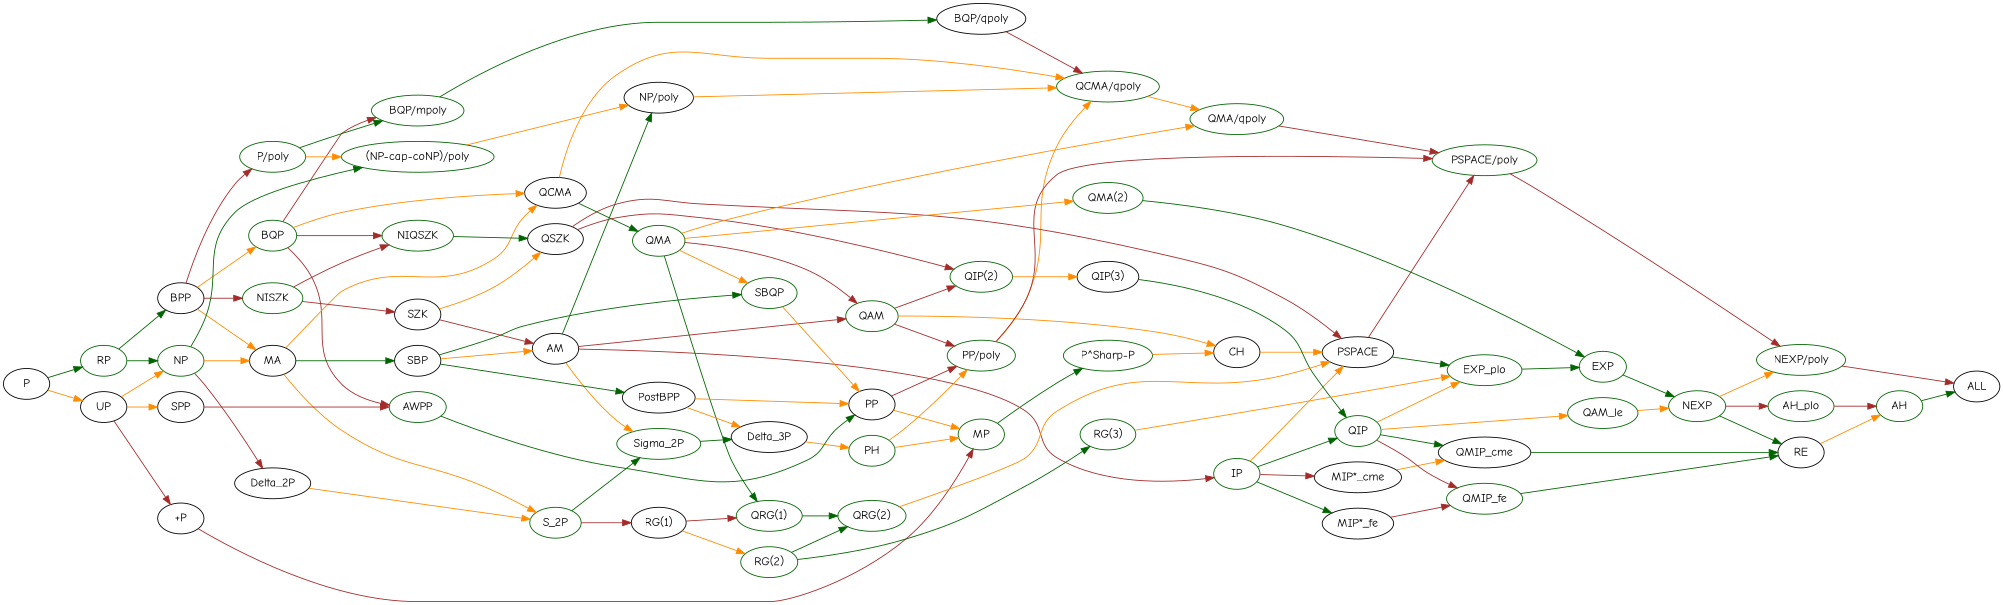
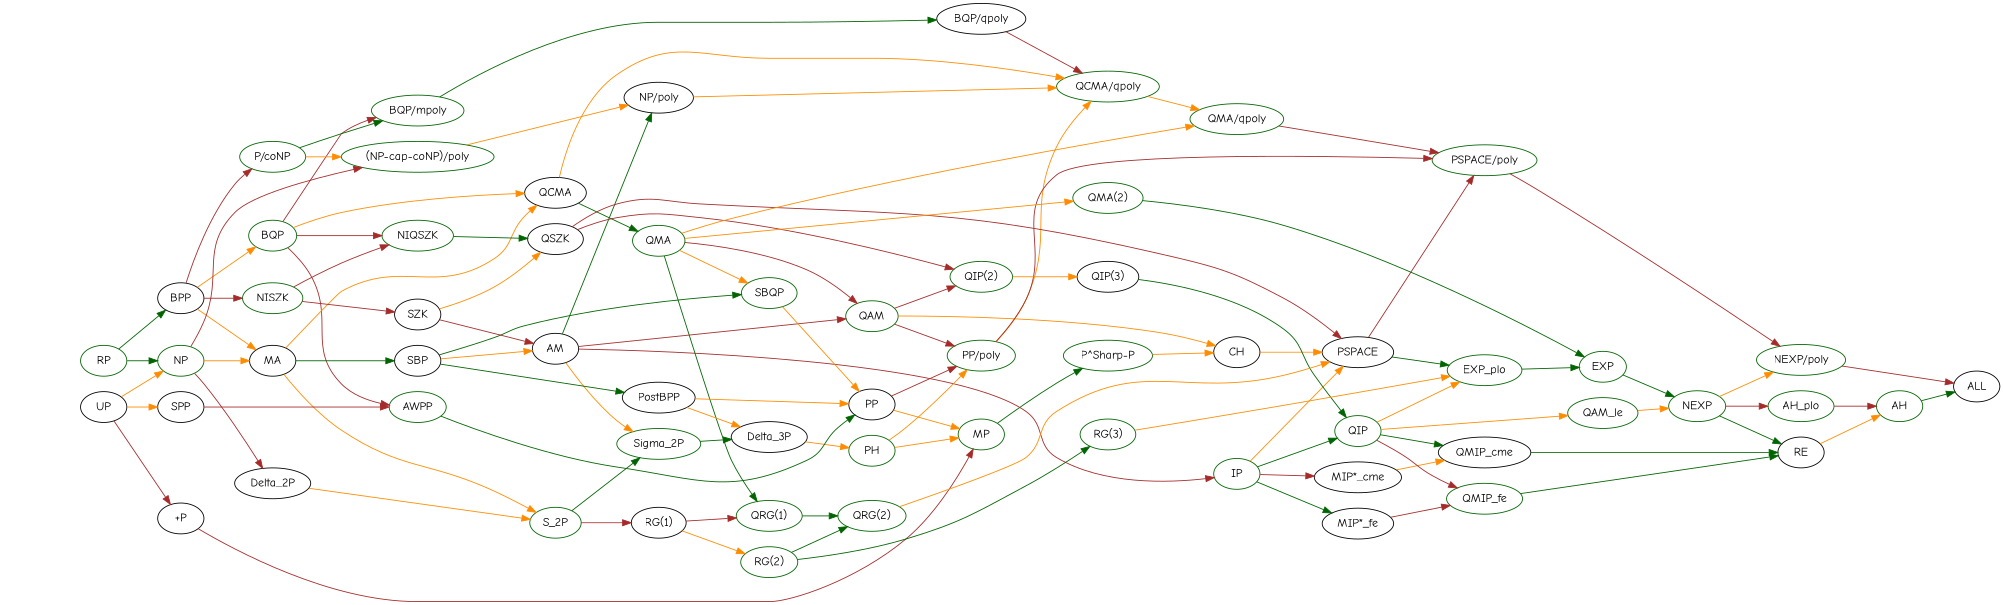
(273, 157) -> (273, 157)
(230, 219) -> (230, 219)
(27, 384) -> none
